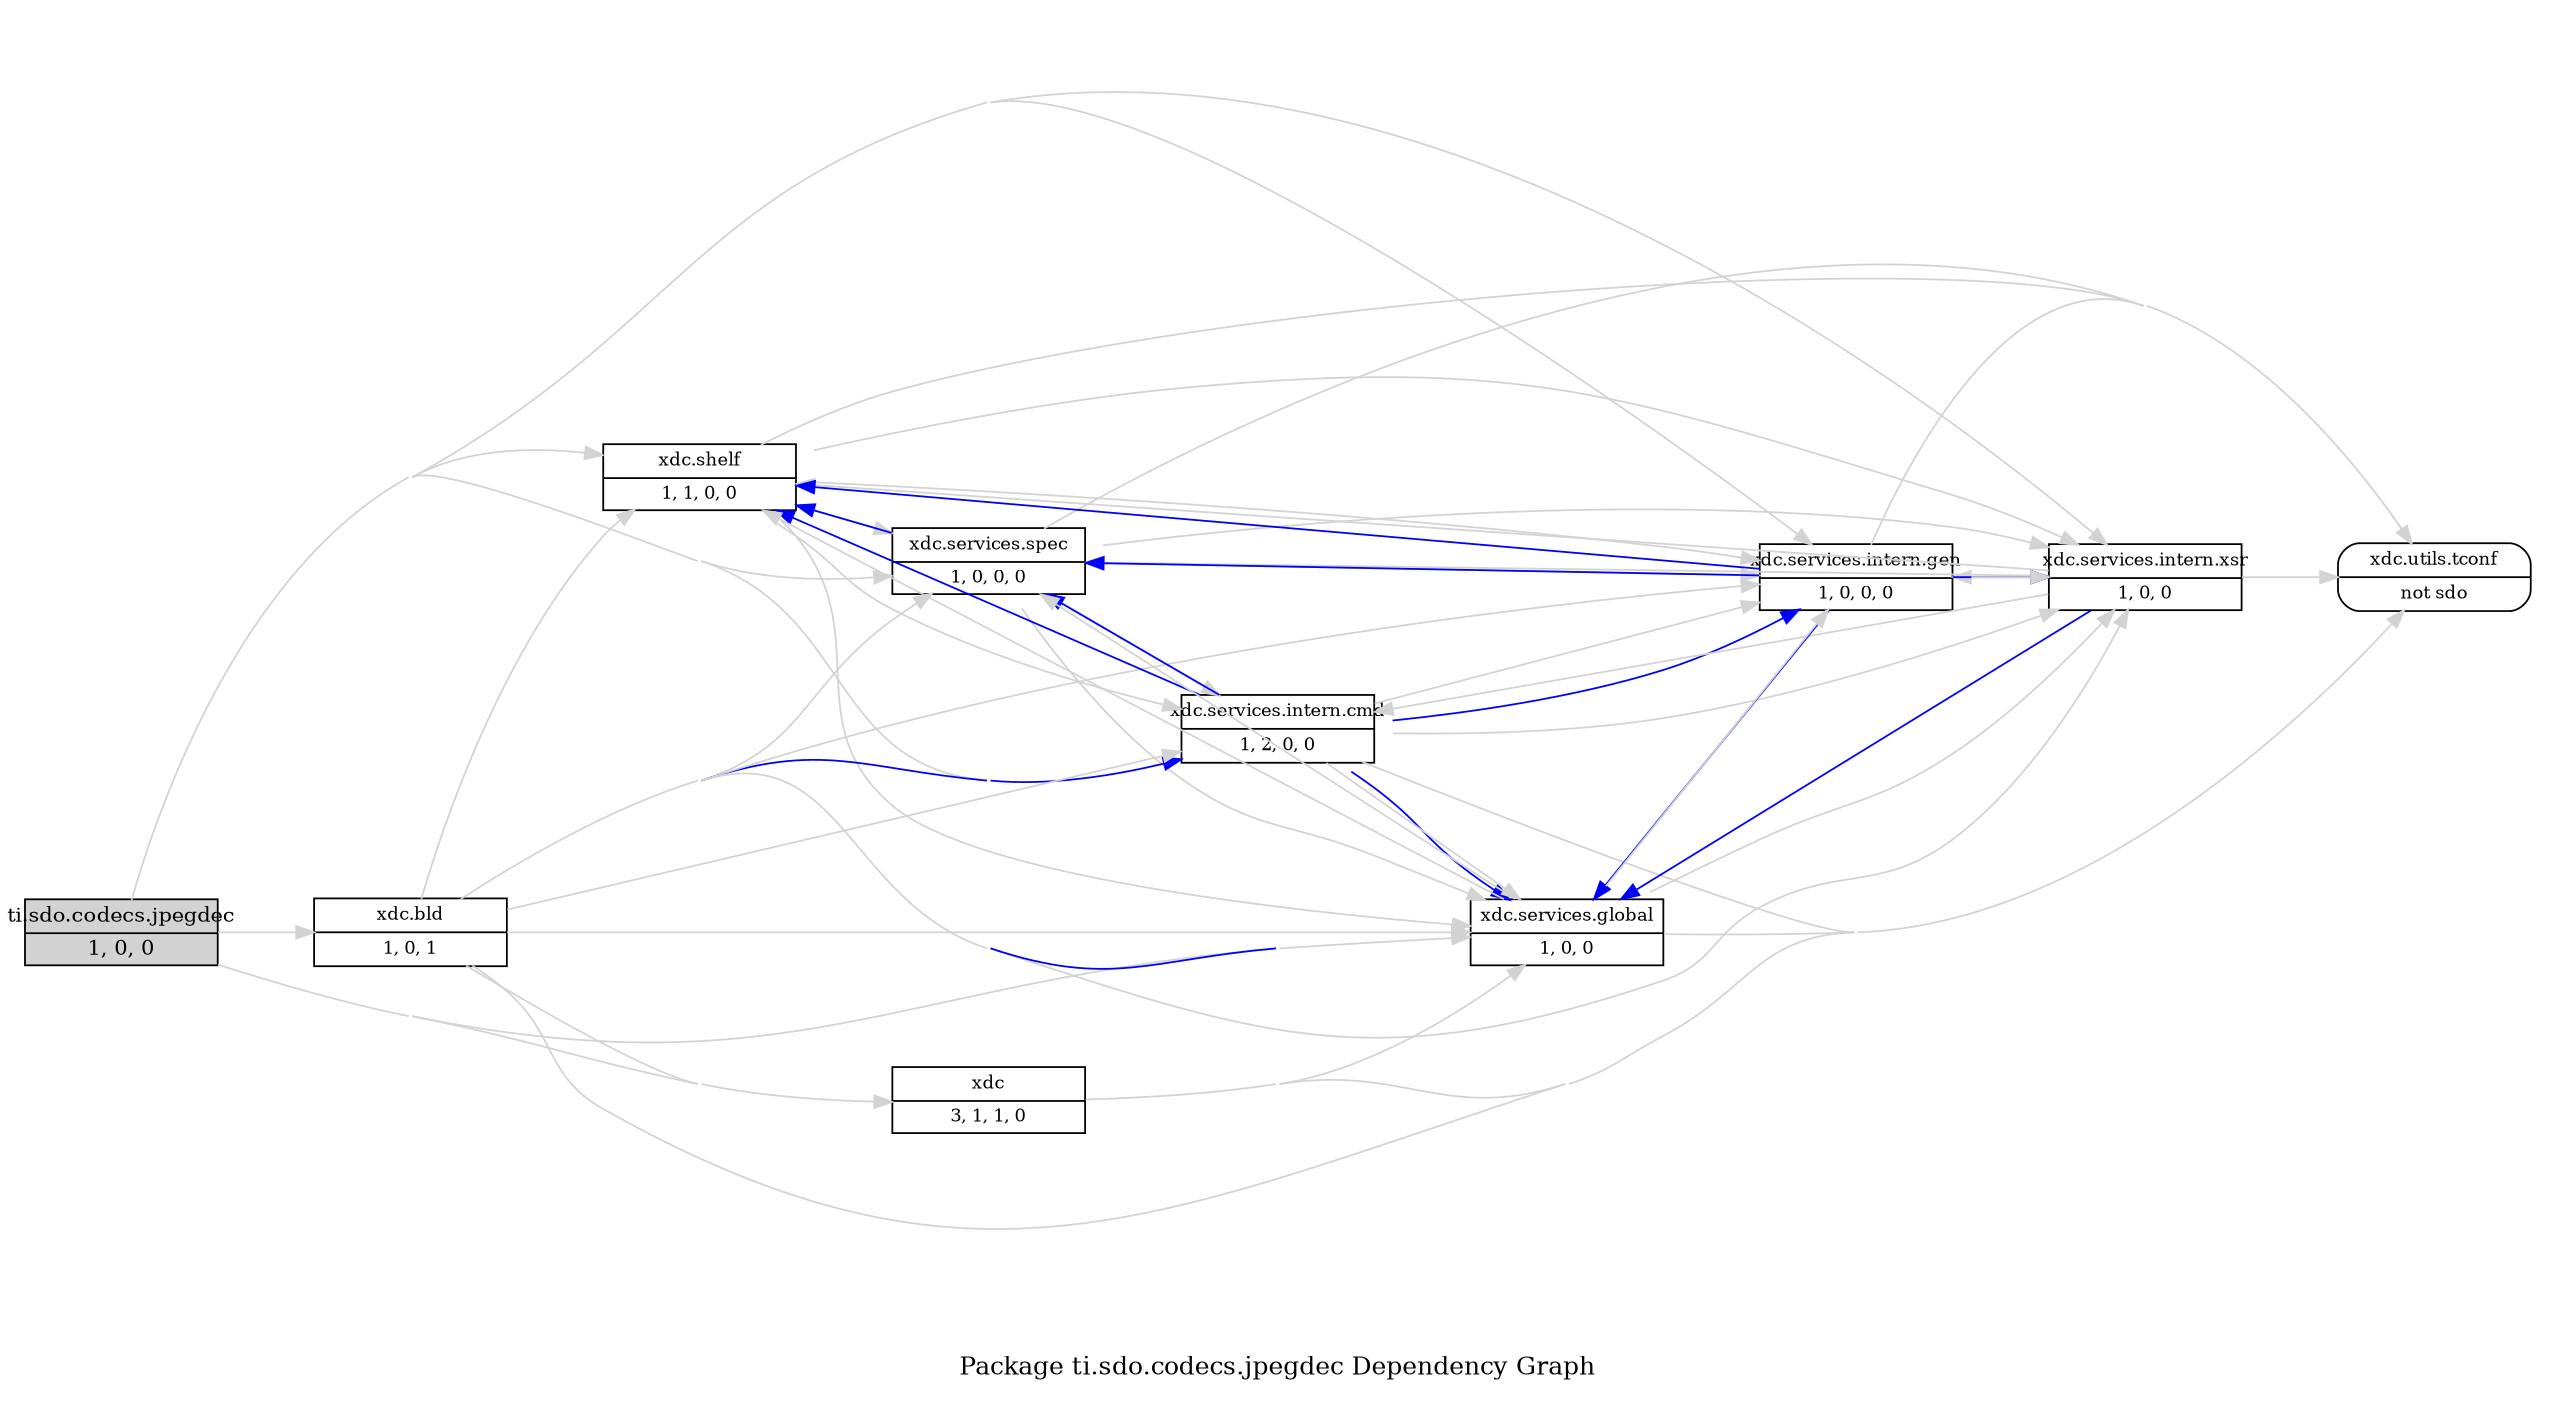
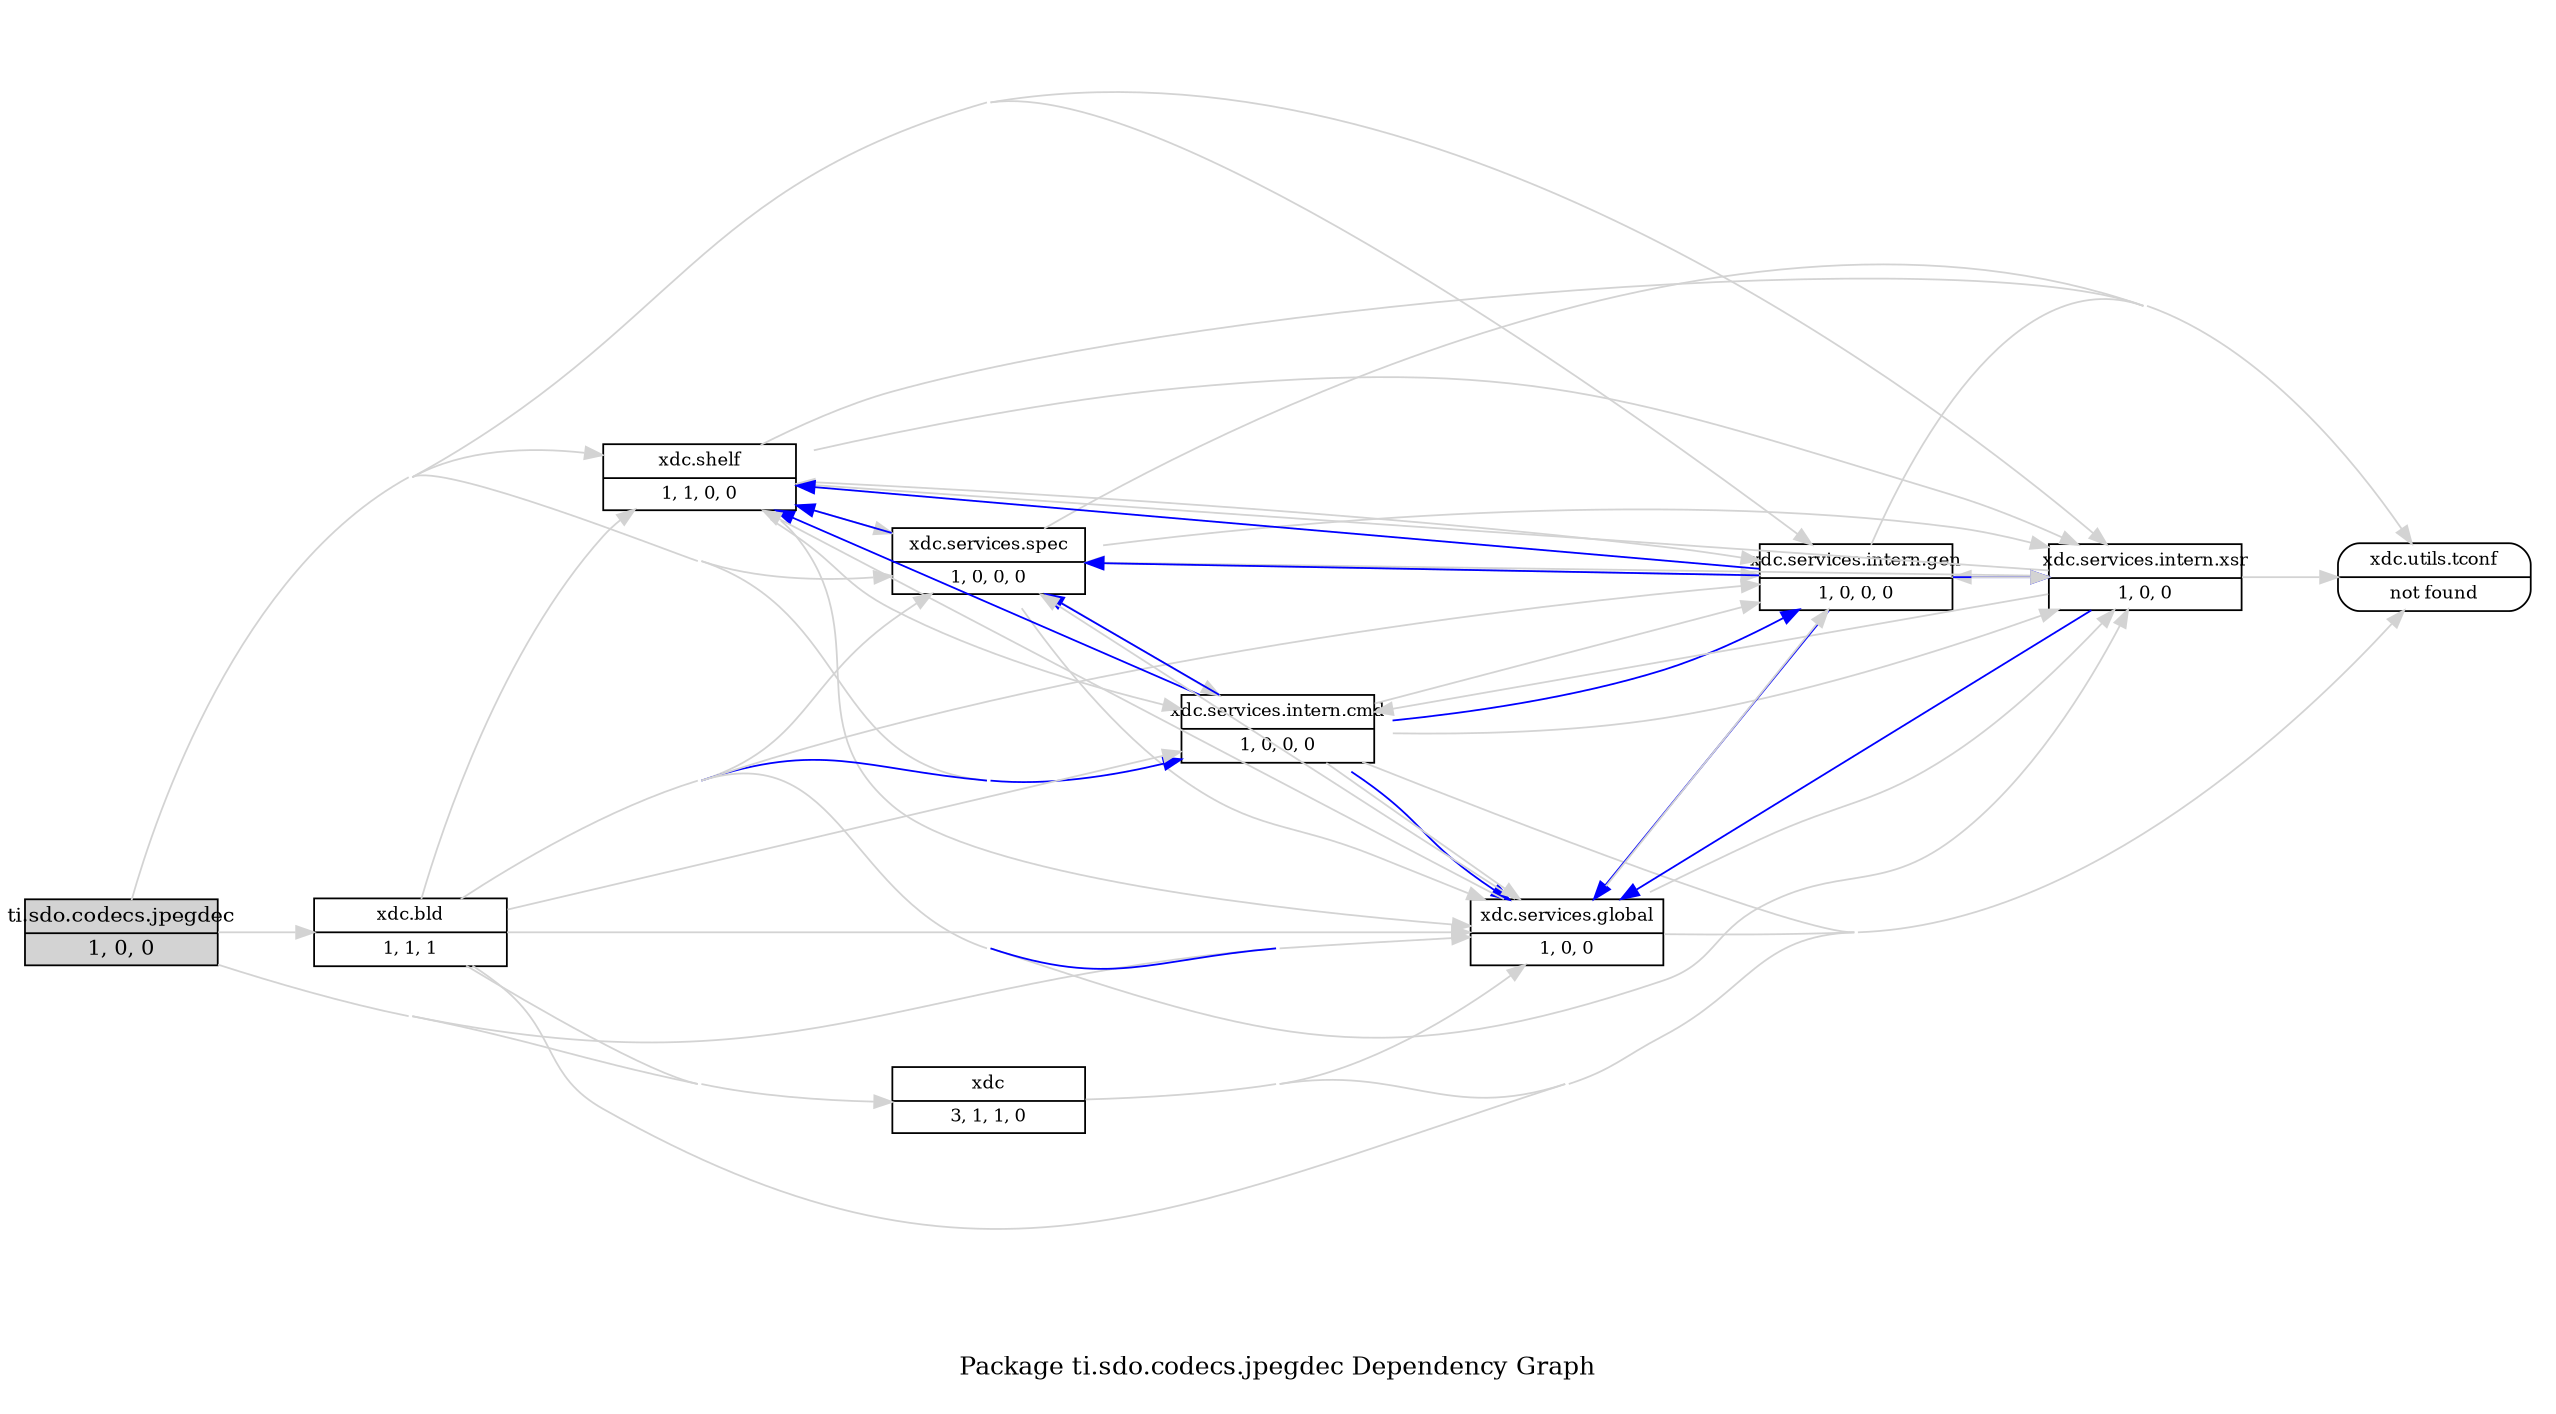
(2434, 593) -> (2434, 593)
(1278, 745) -> (1278, 745)
(410, 948) -> (410, 948)
